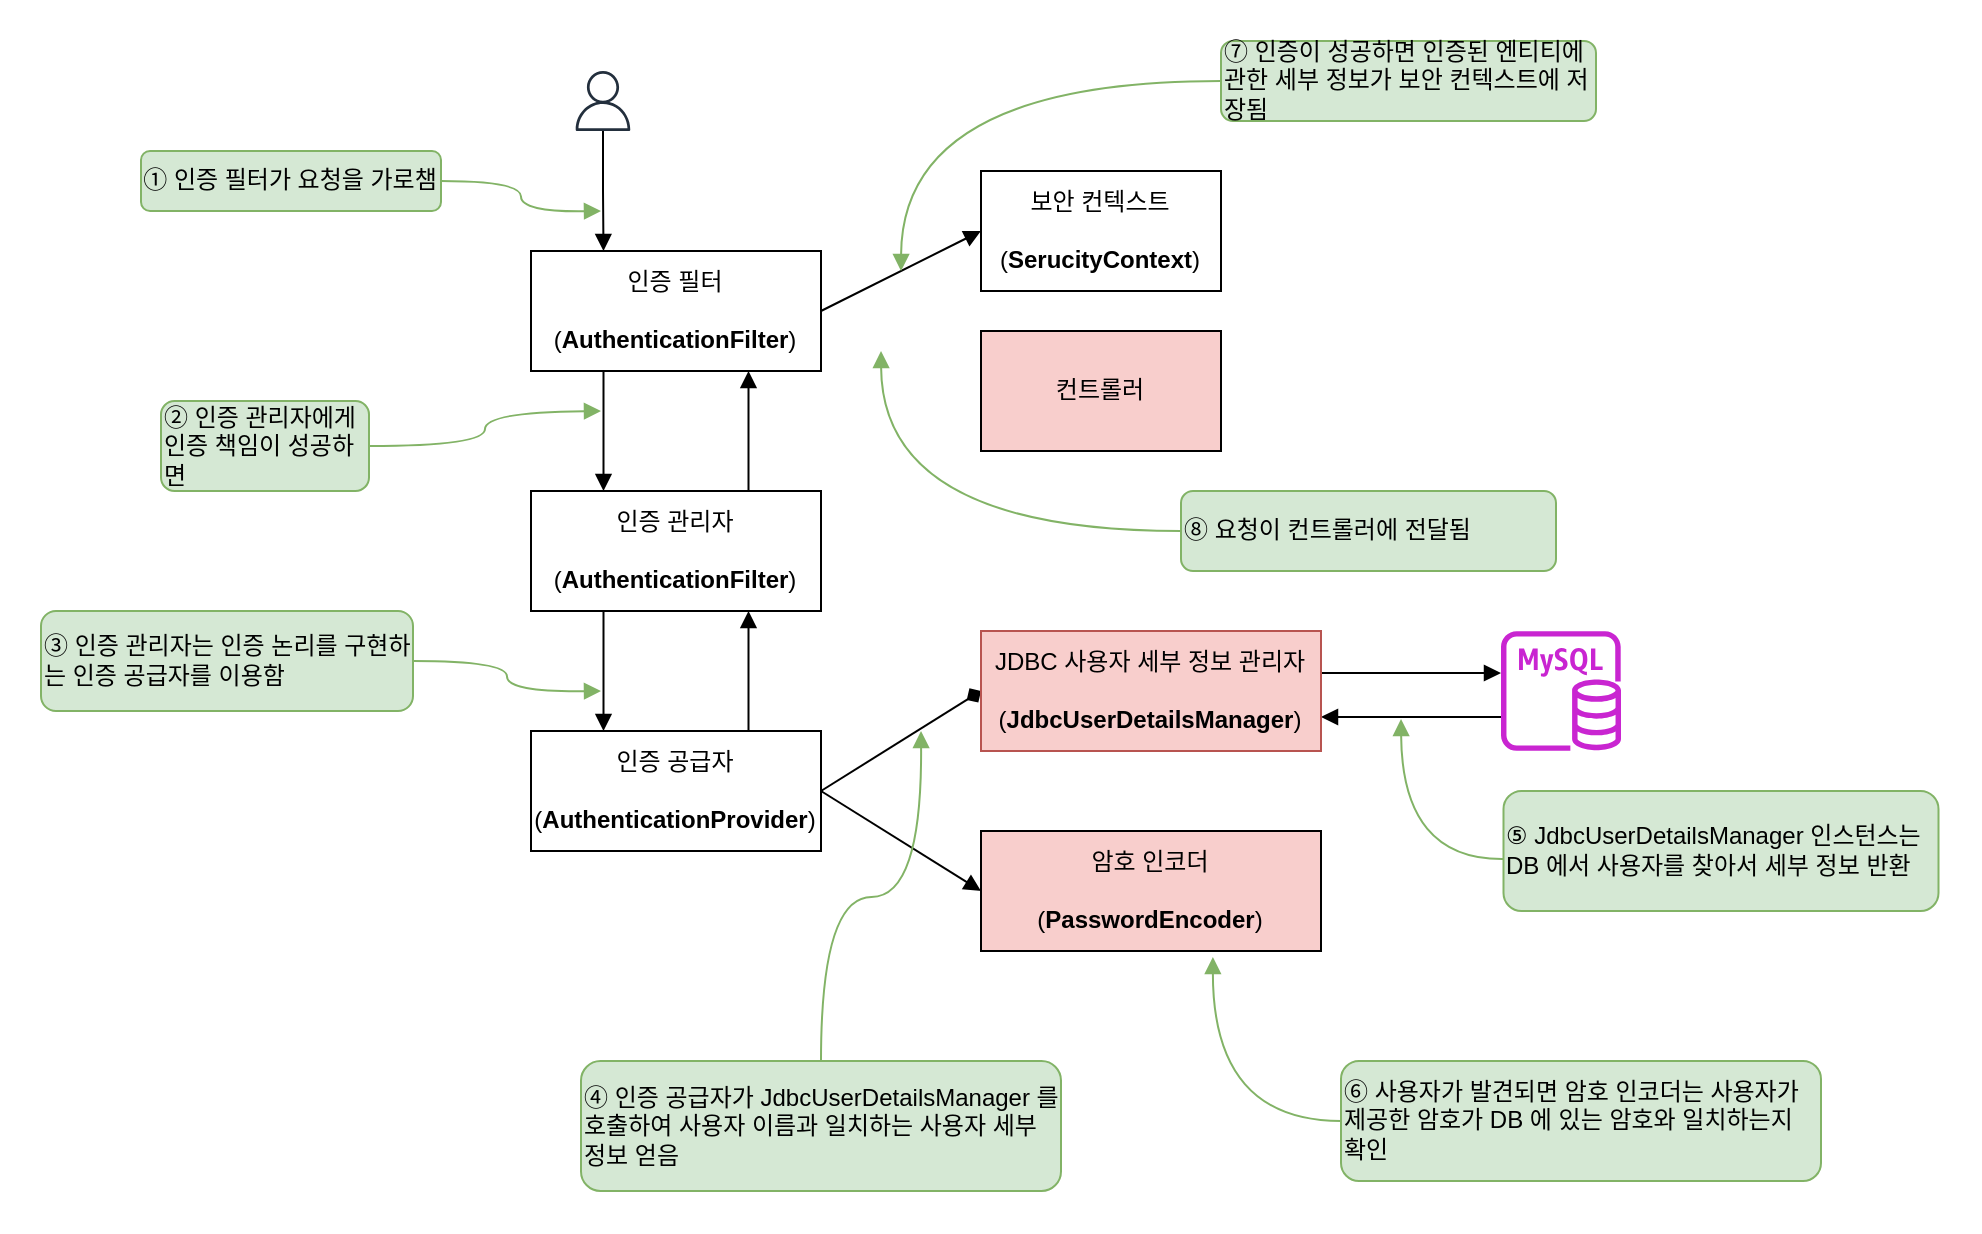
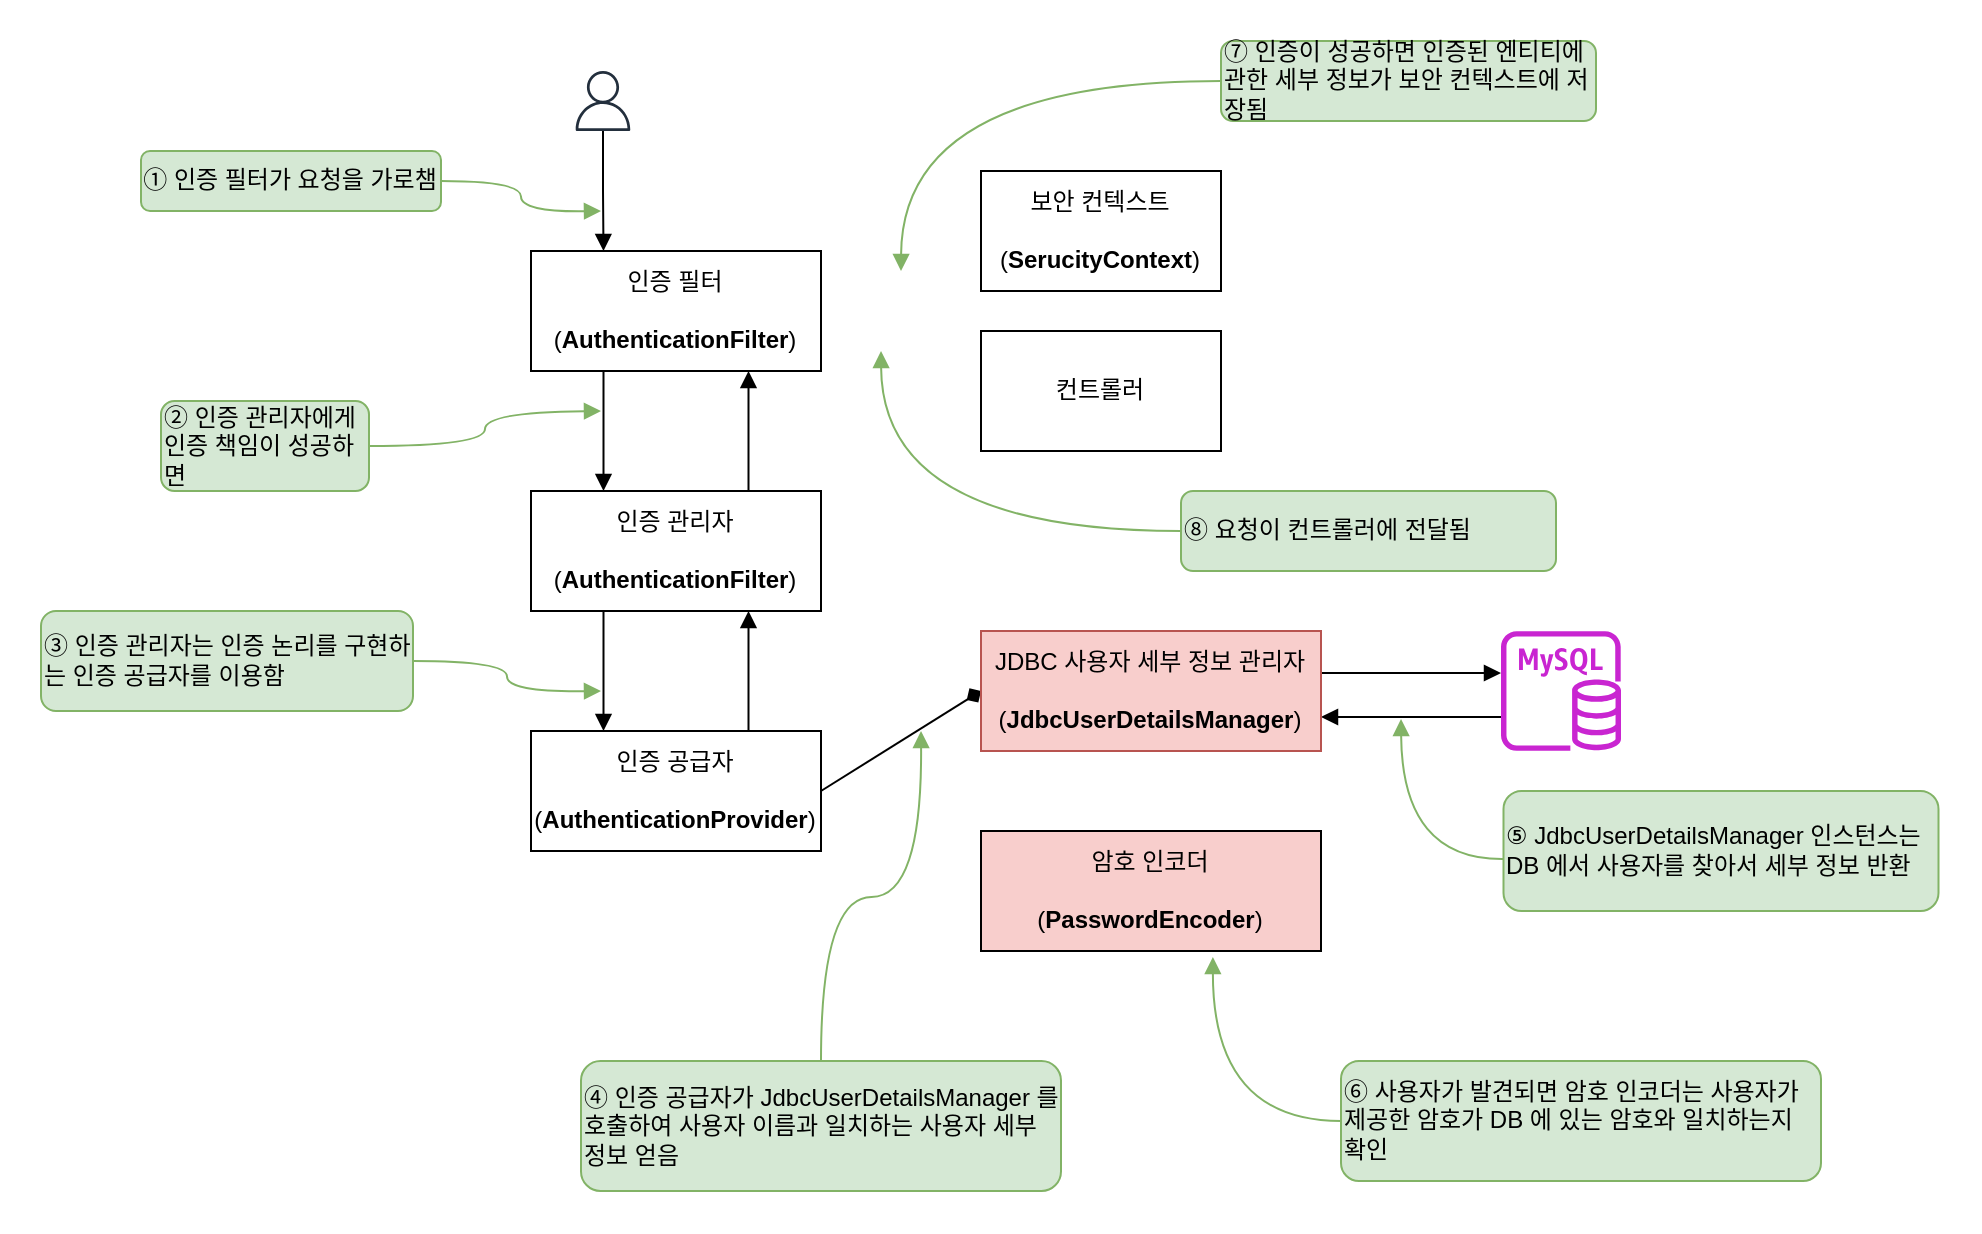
(894, 275) -> none
(1101, 391) -> (1101, 391)
(866, 819) -> none
